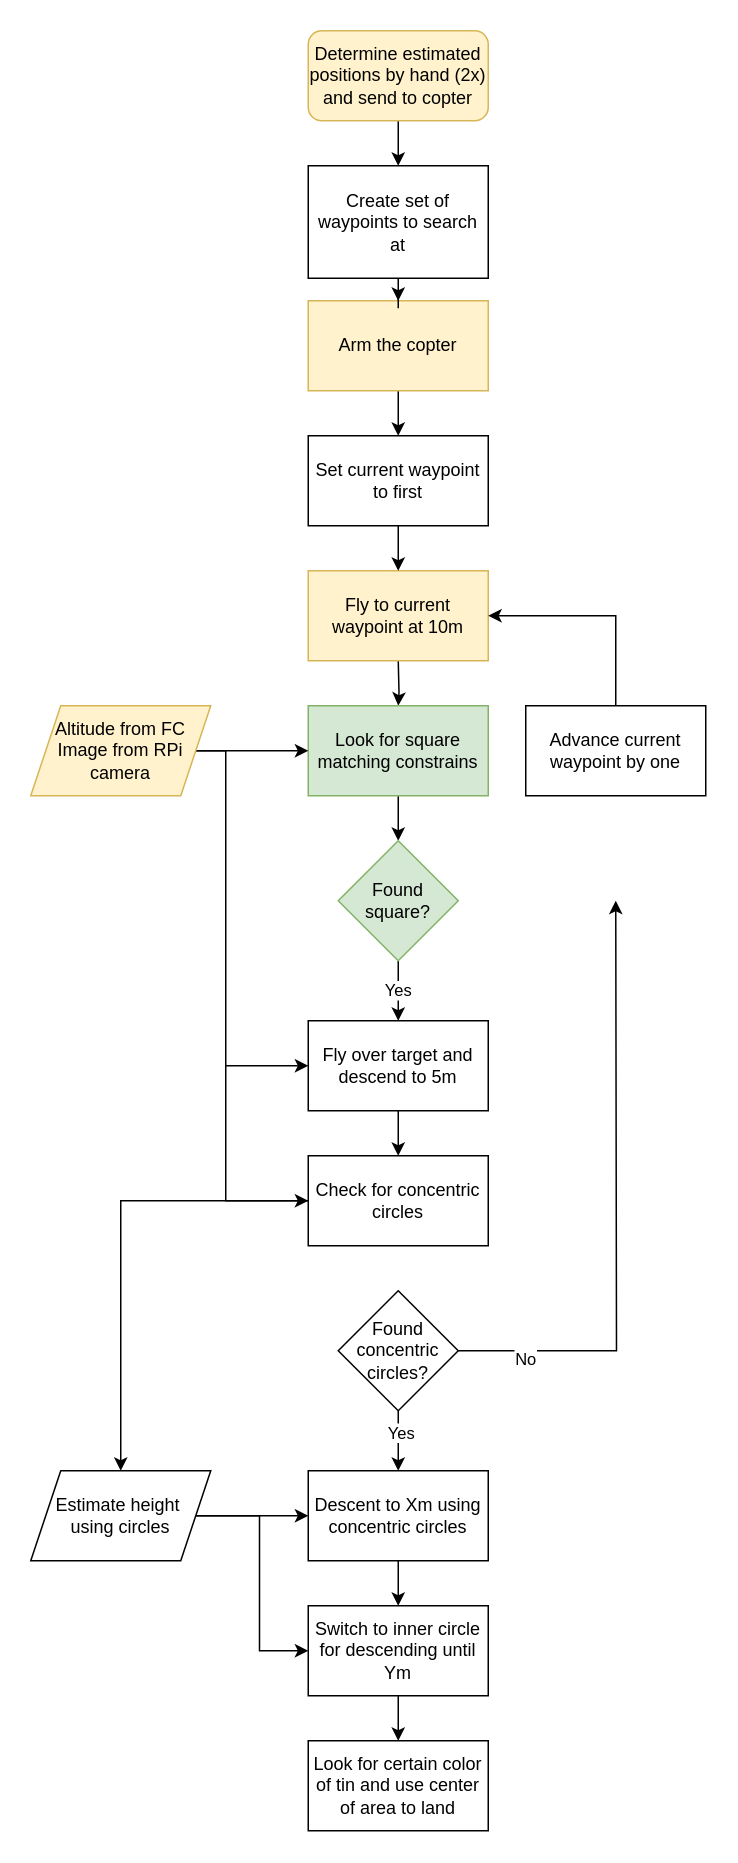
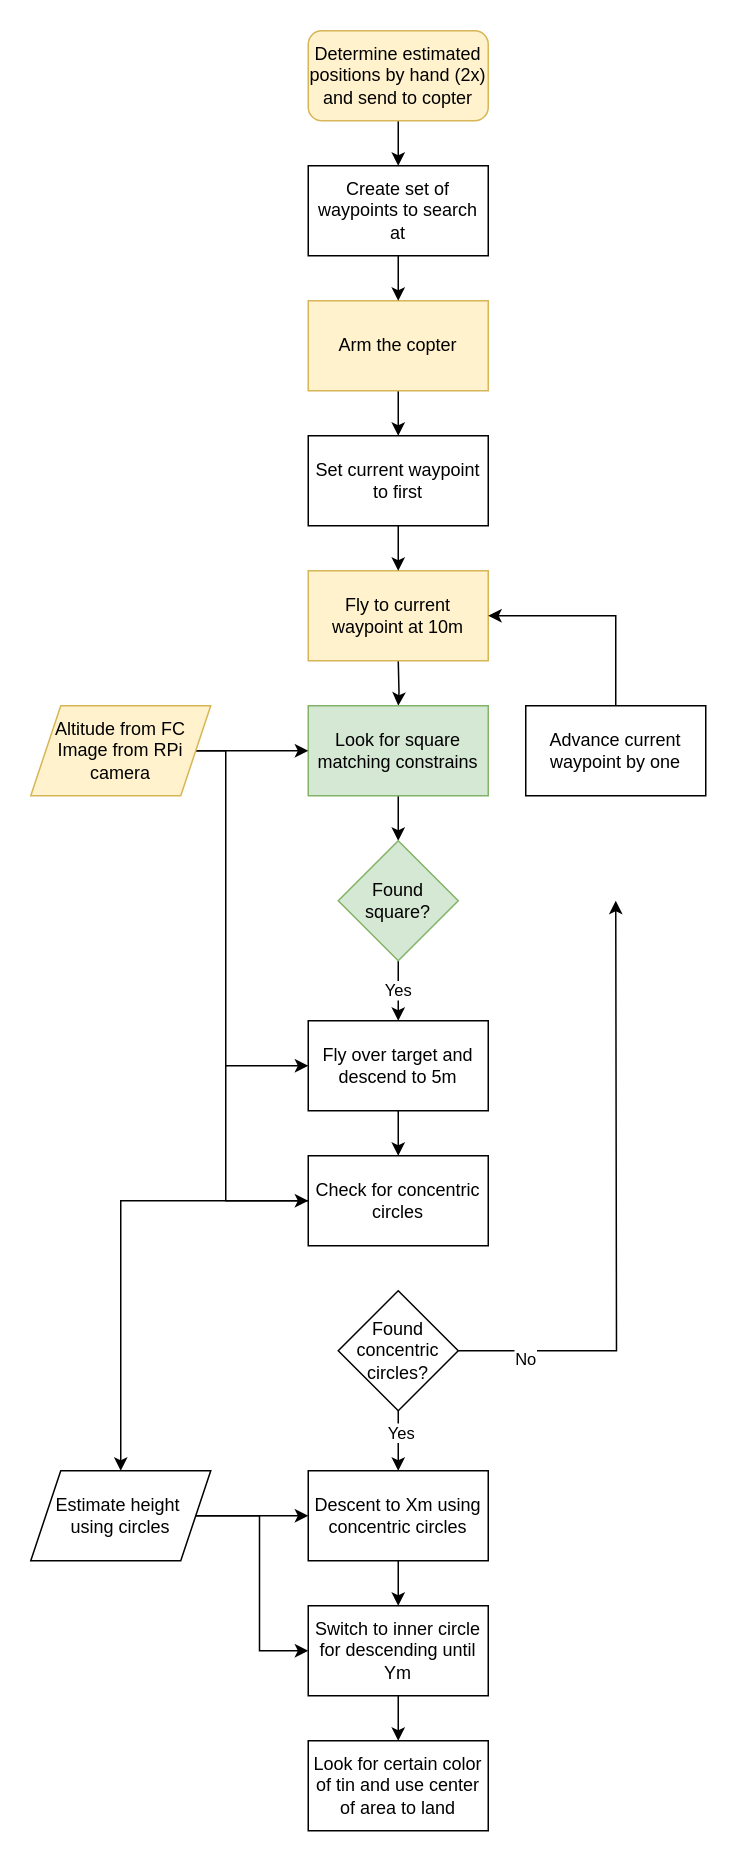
(398, 222) -> (398, 211)
